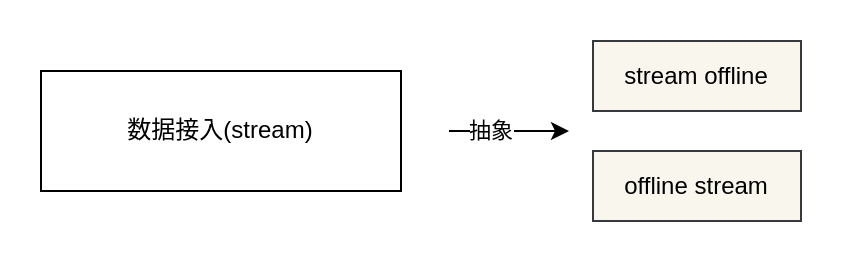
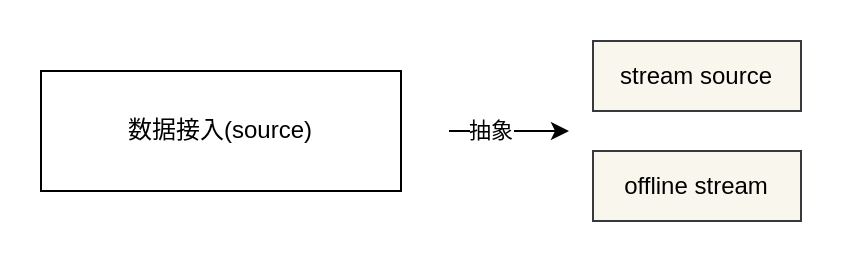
(697, 77) -> (697, 77)
(221, 131) -> (221, 131)
